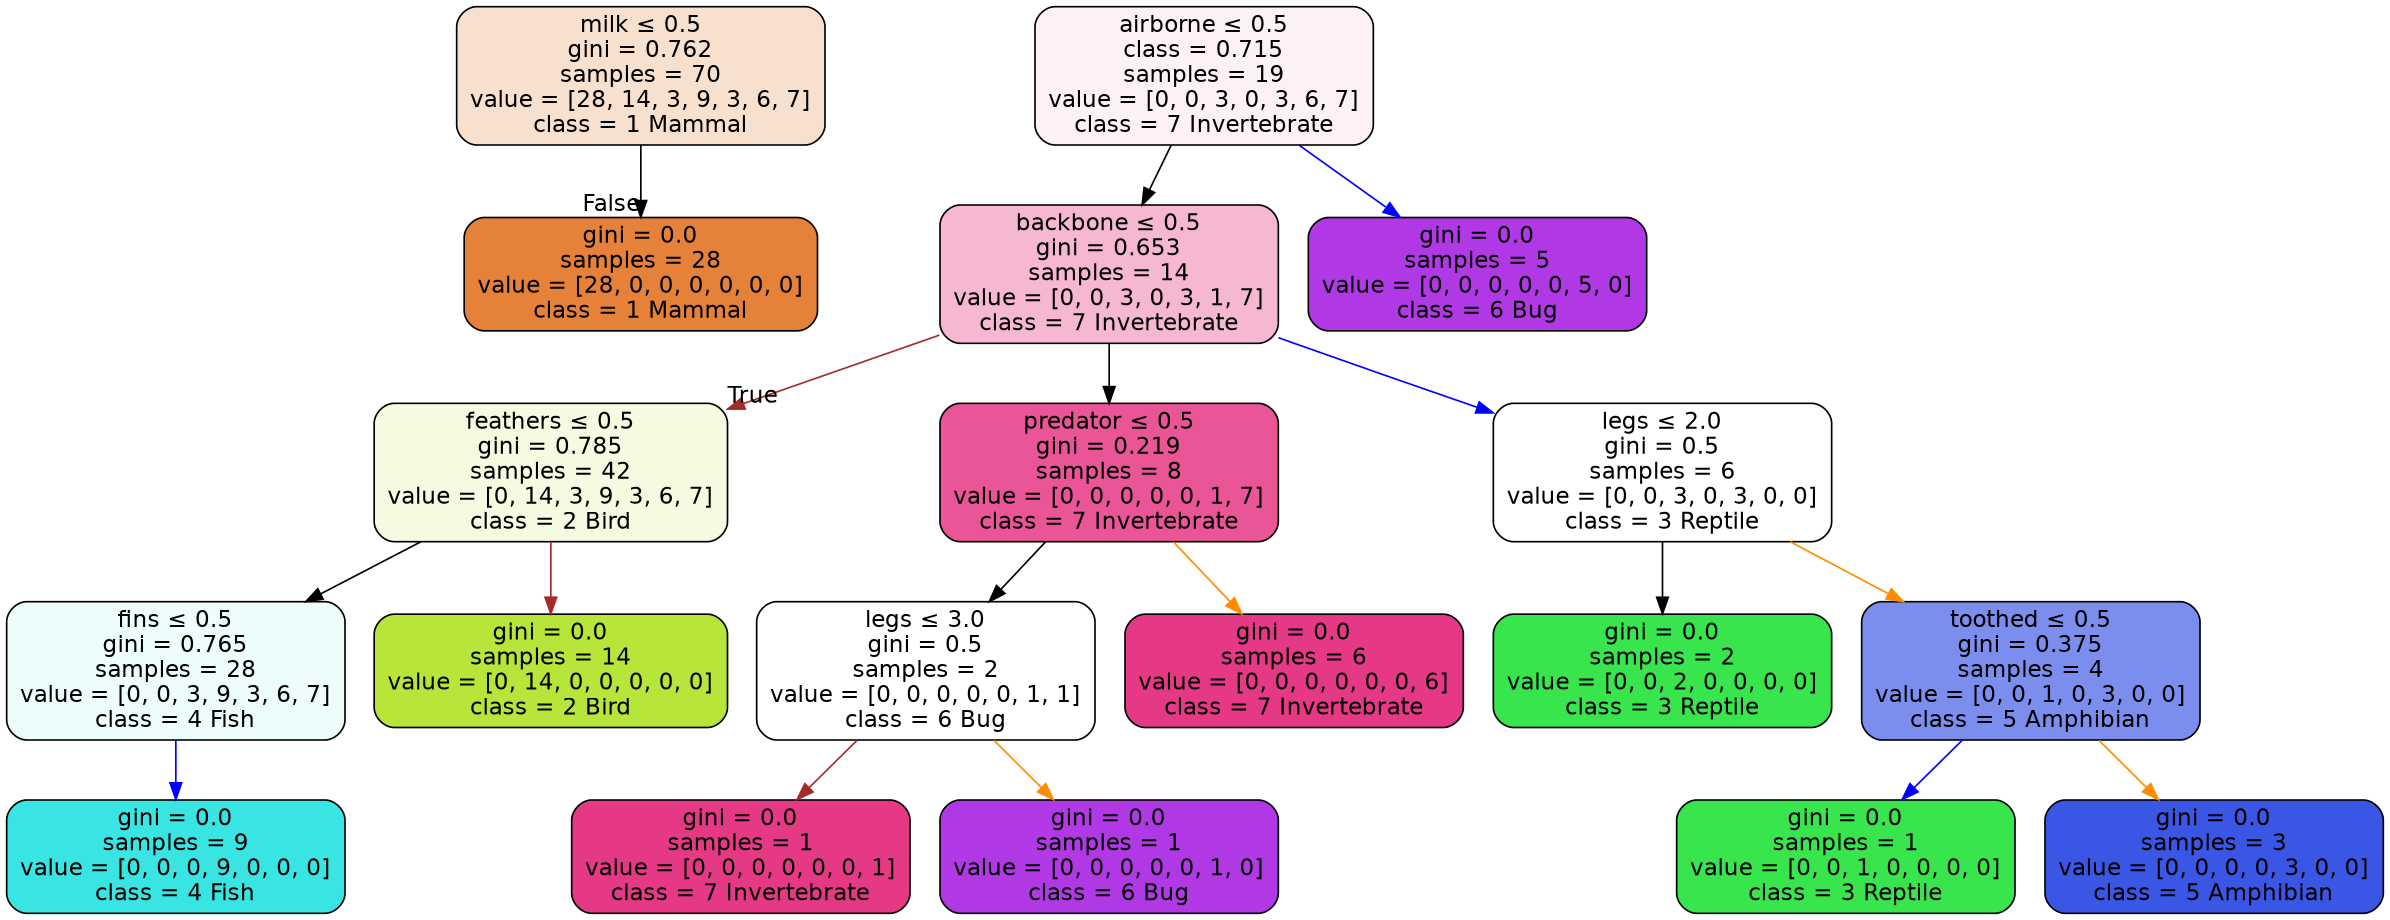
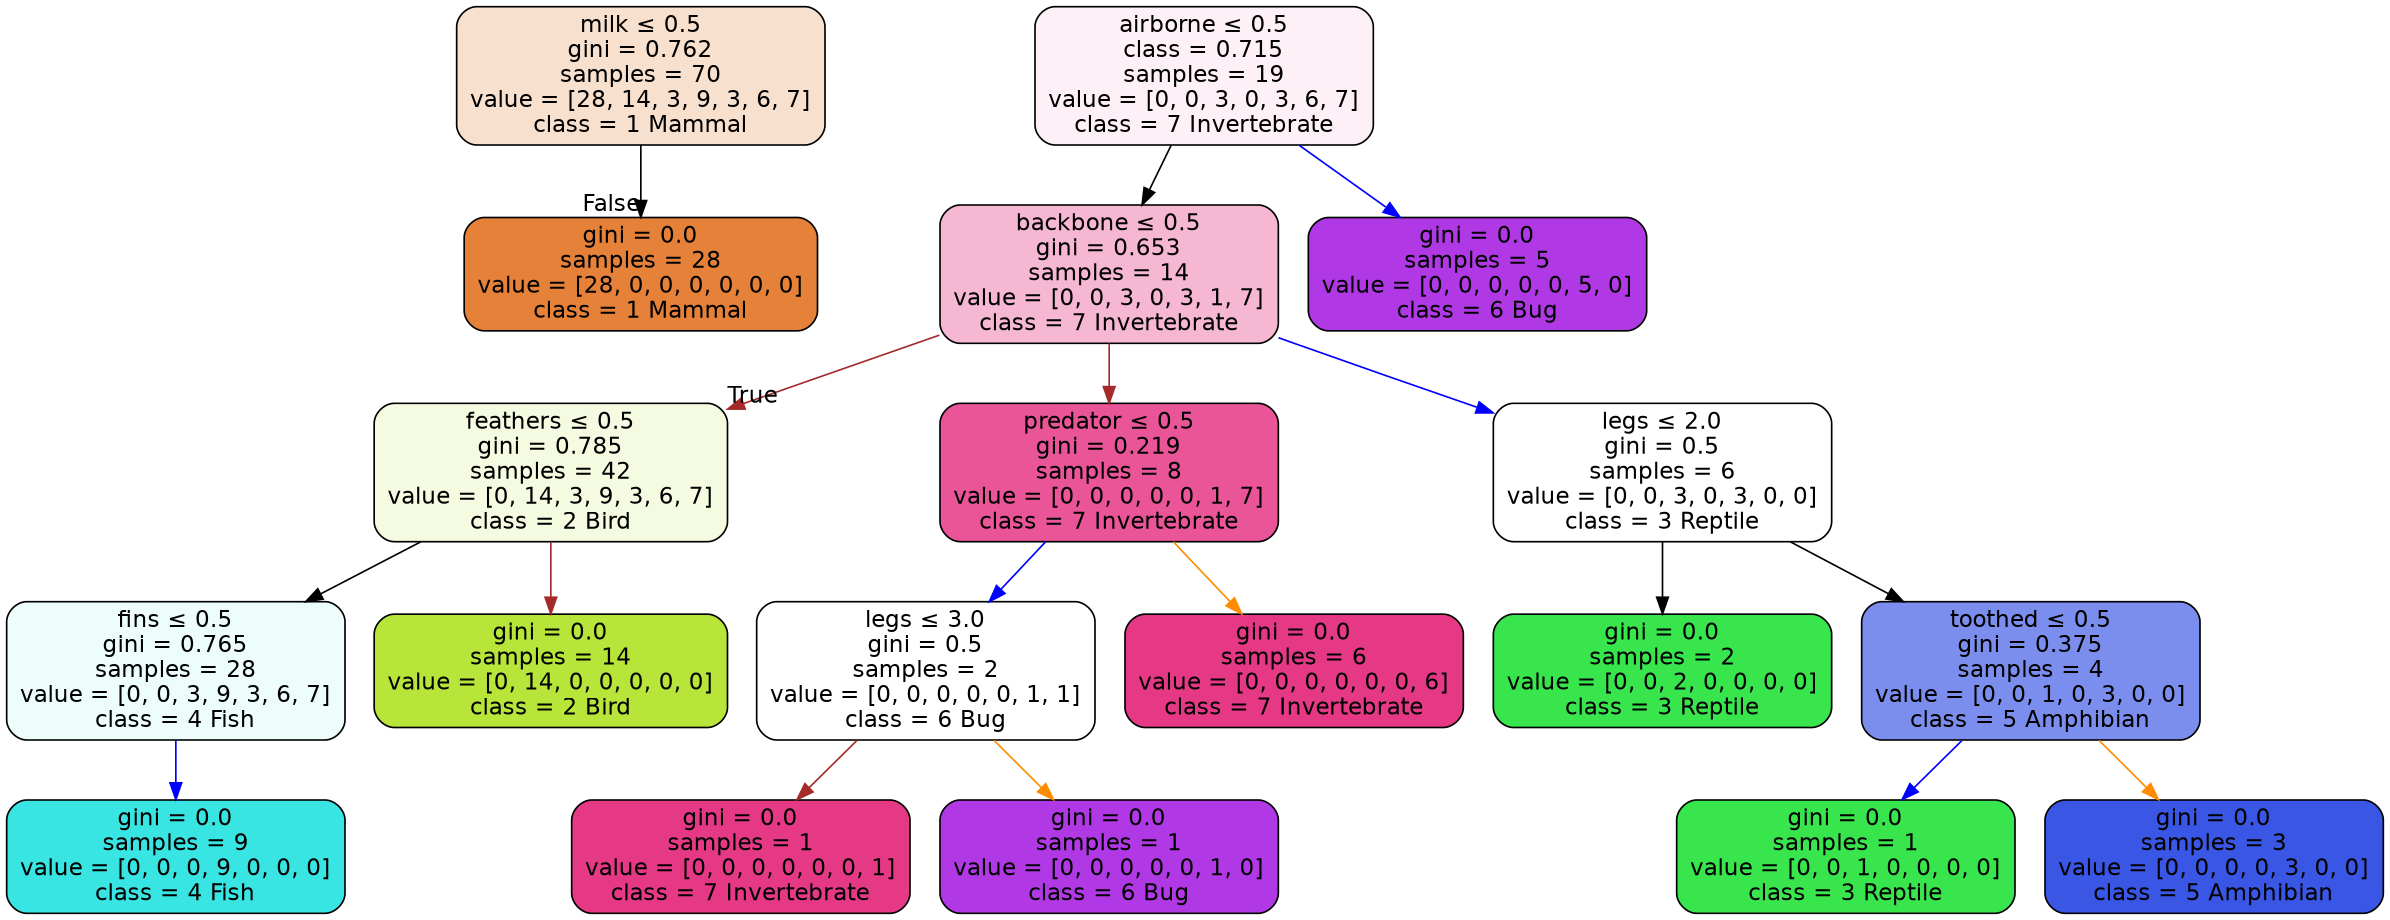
(1109, 365) -> (1109, 365)
(1023, 565) -> (1023, 565)
(1839, 568) -> (1839, 568)
